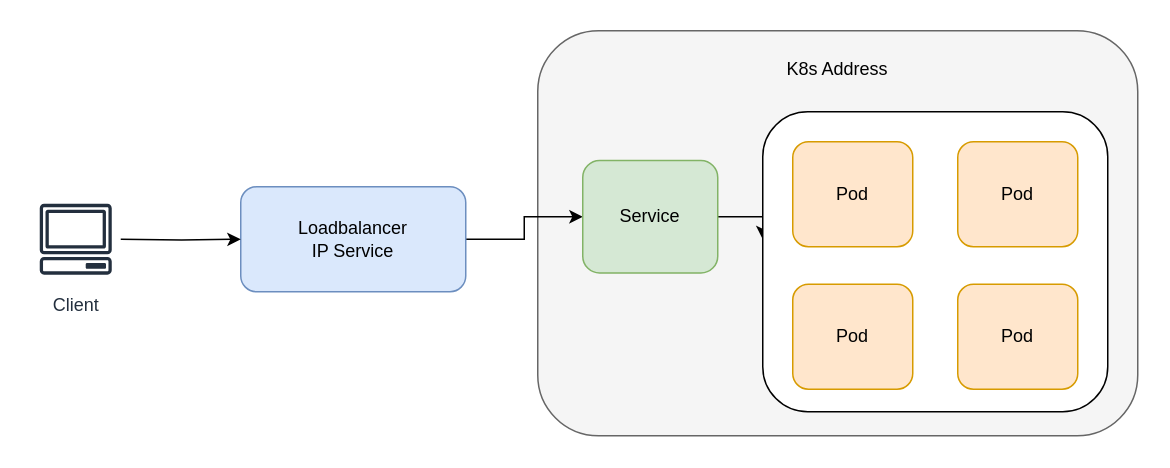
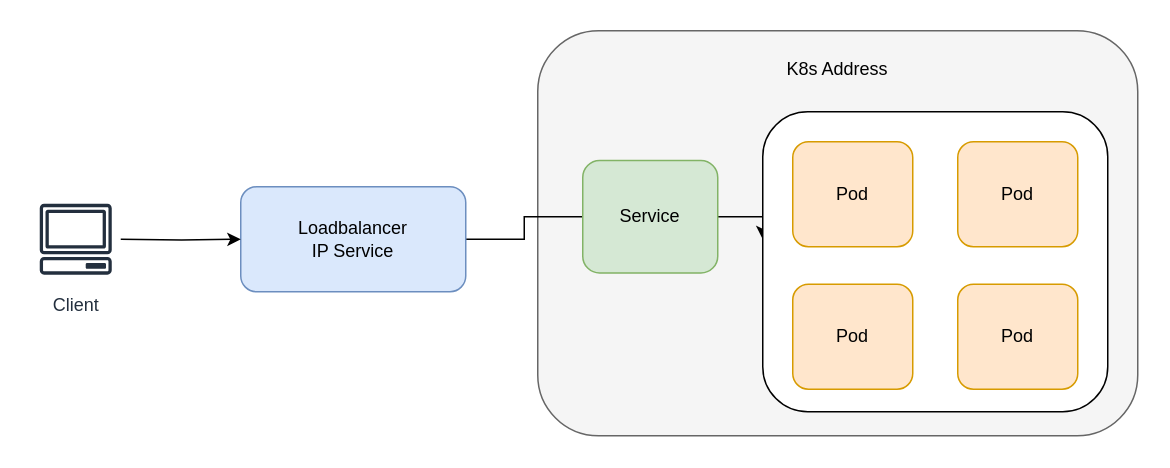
(571, 217) -> (575, 217)
